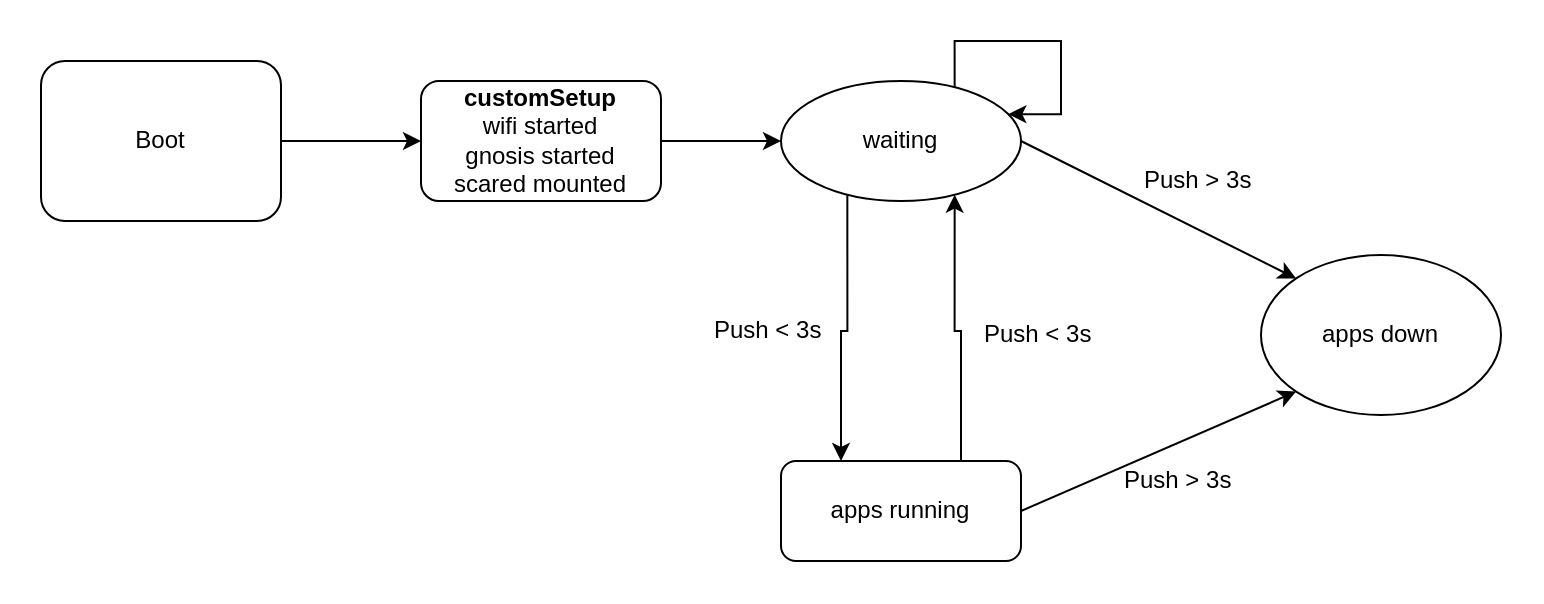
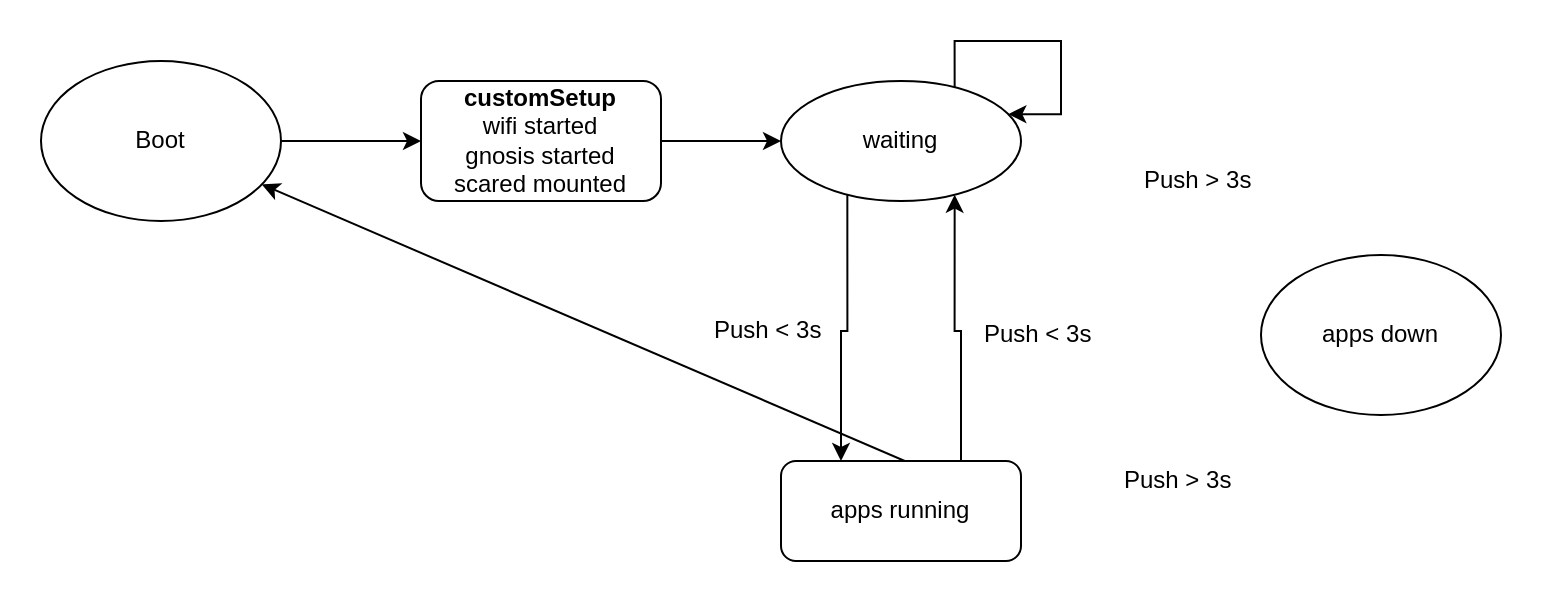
(161, 141) -> (161, 141)
(1153, 207) -> none
(1152, 454) -> (556, 311)
